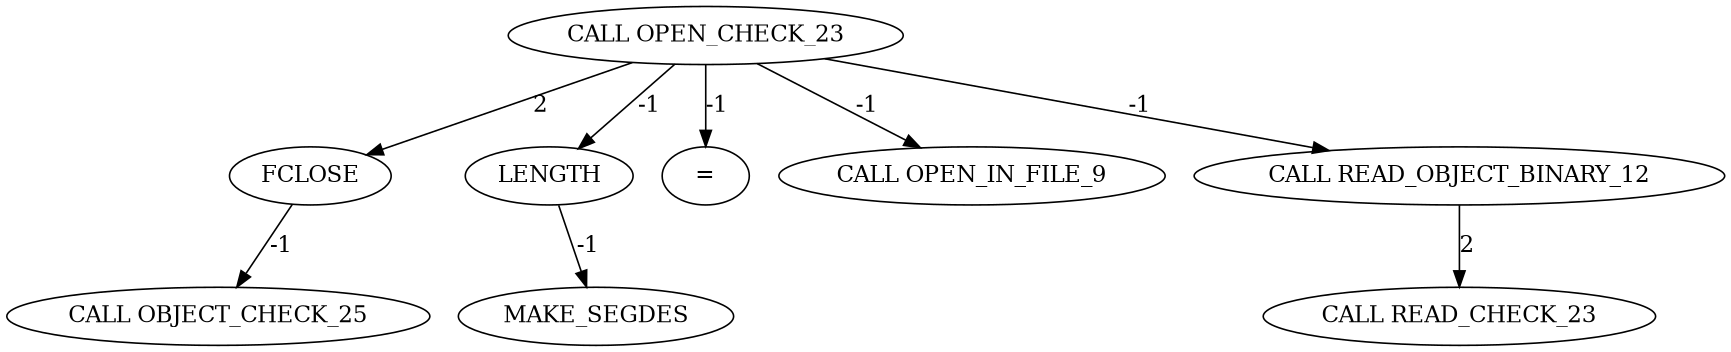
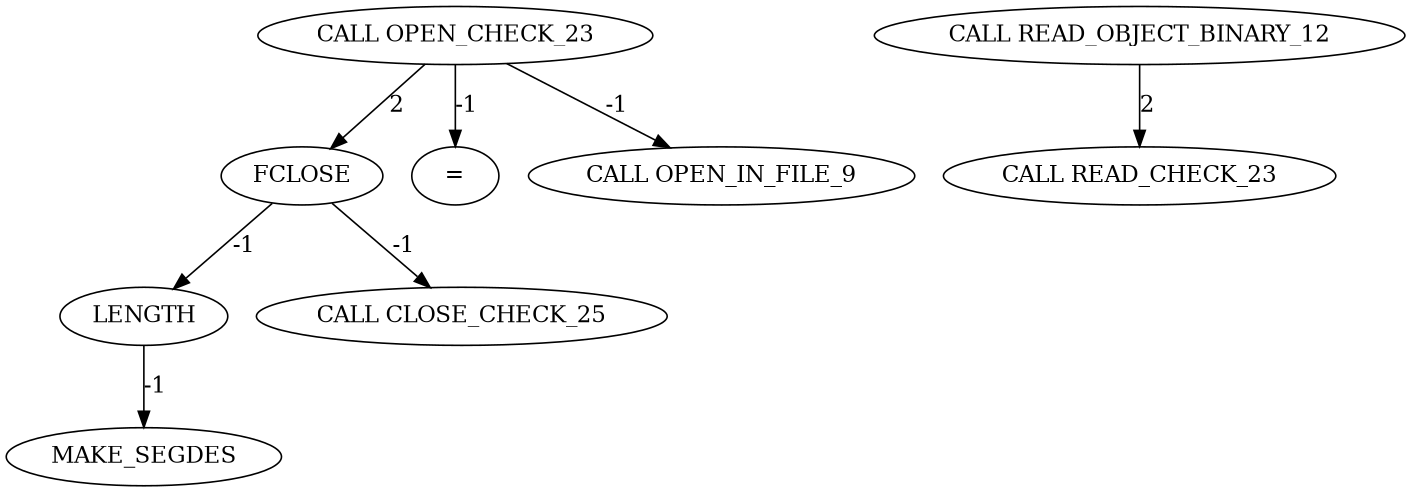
(633, 101) -> (229, 241)
(1069, 103) -> none
(218, 316) -> (462, 316)
